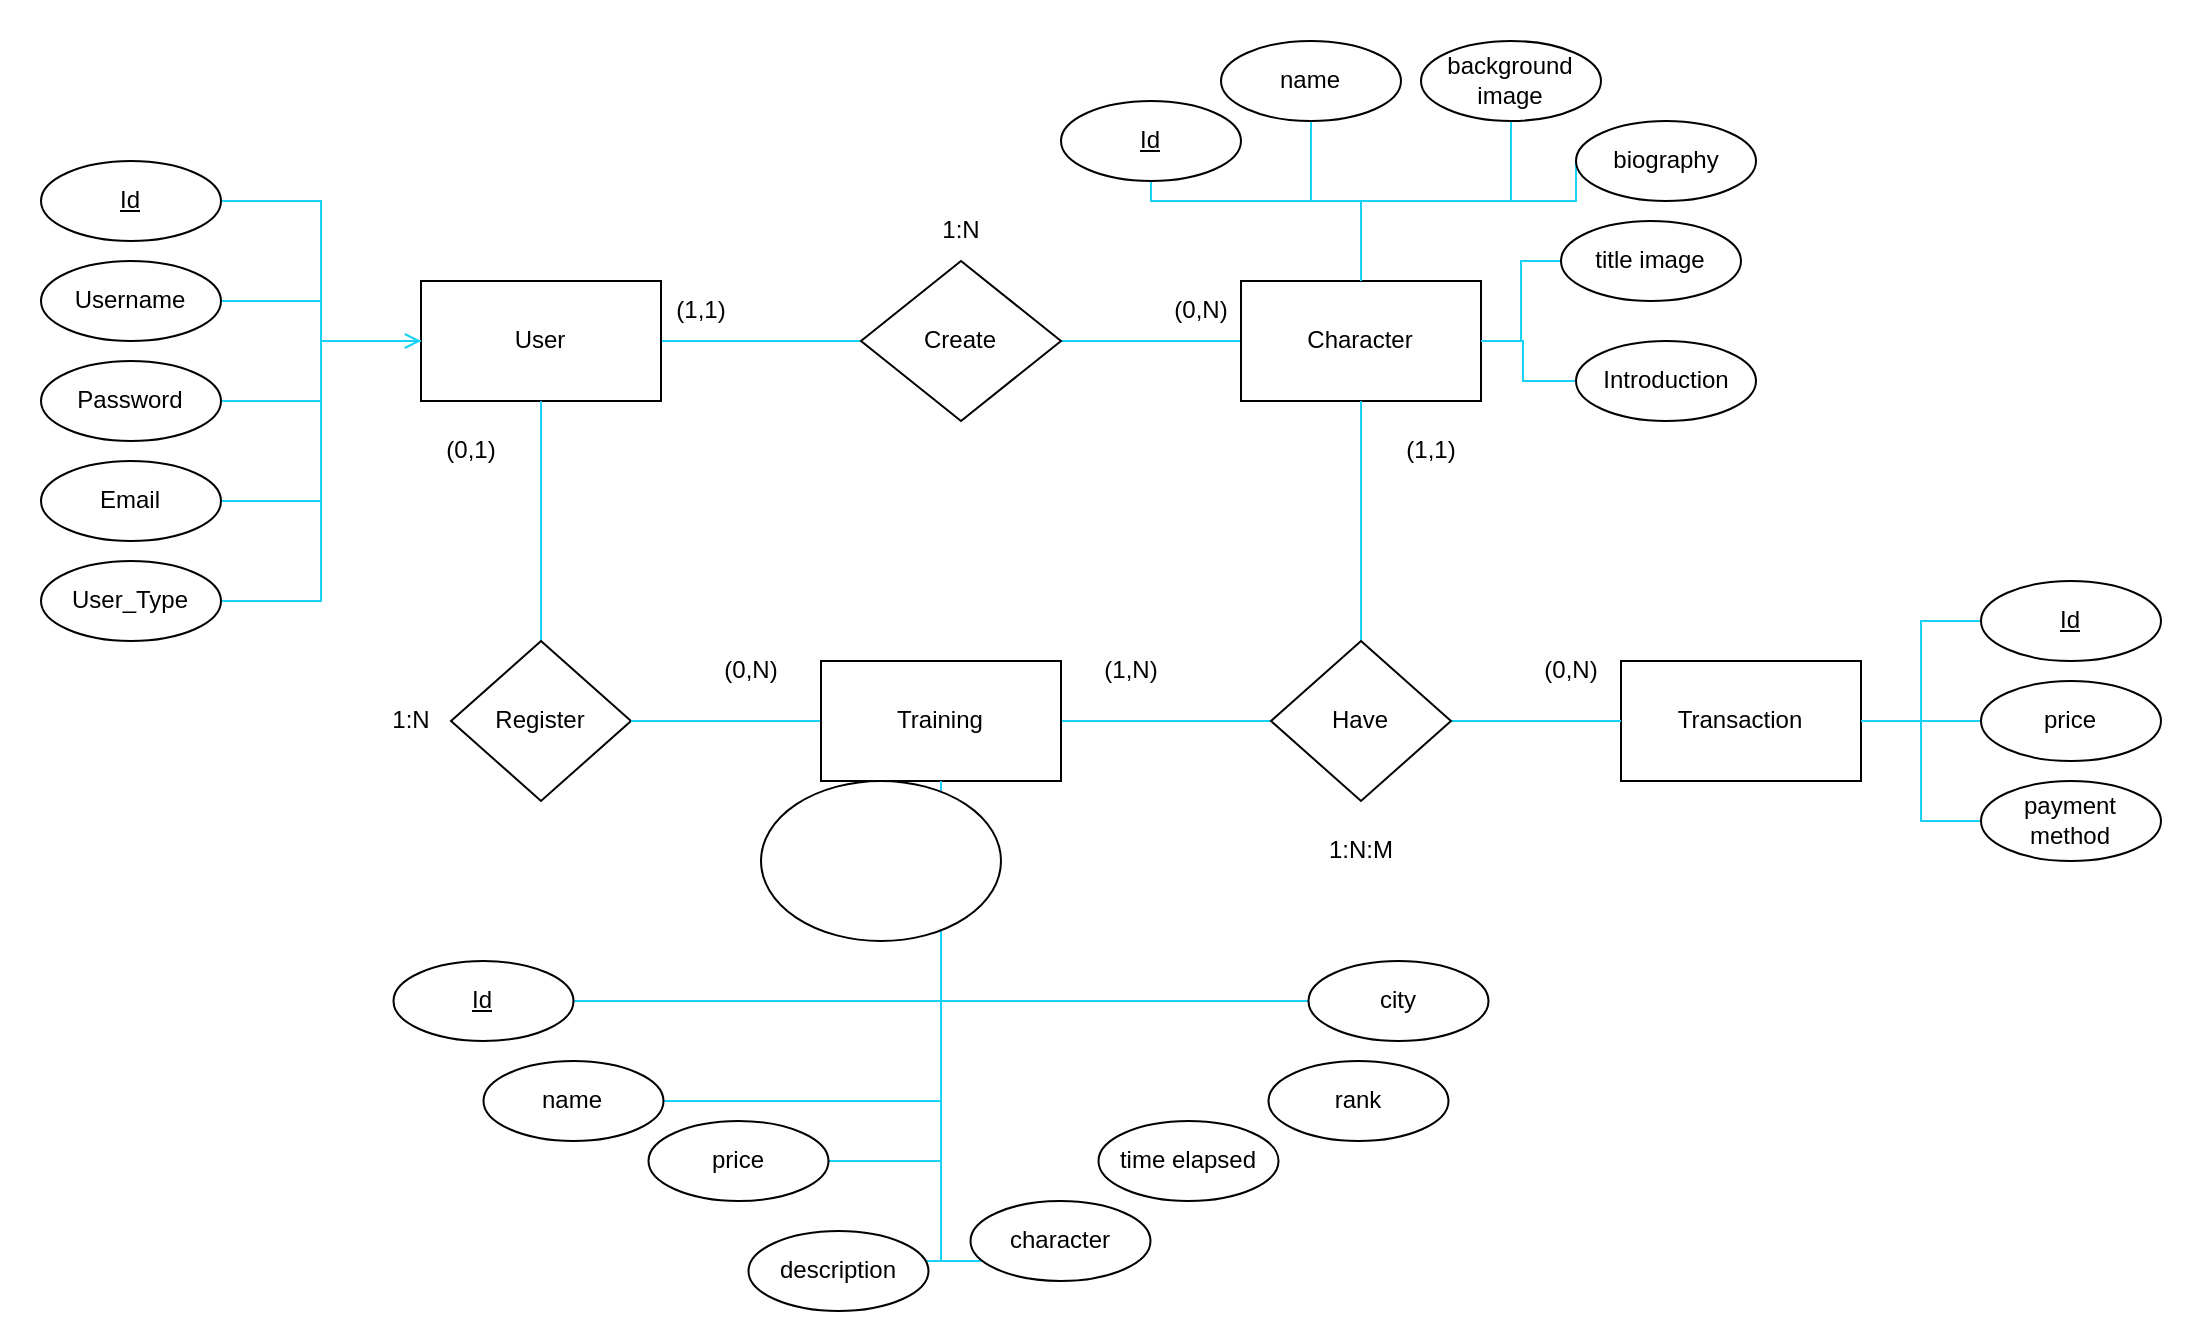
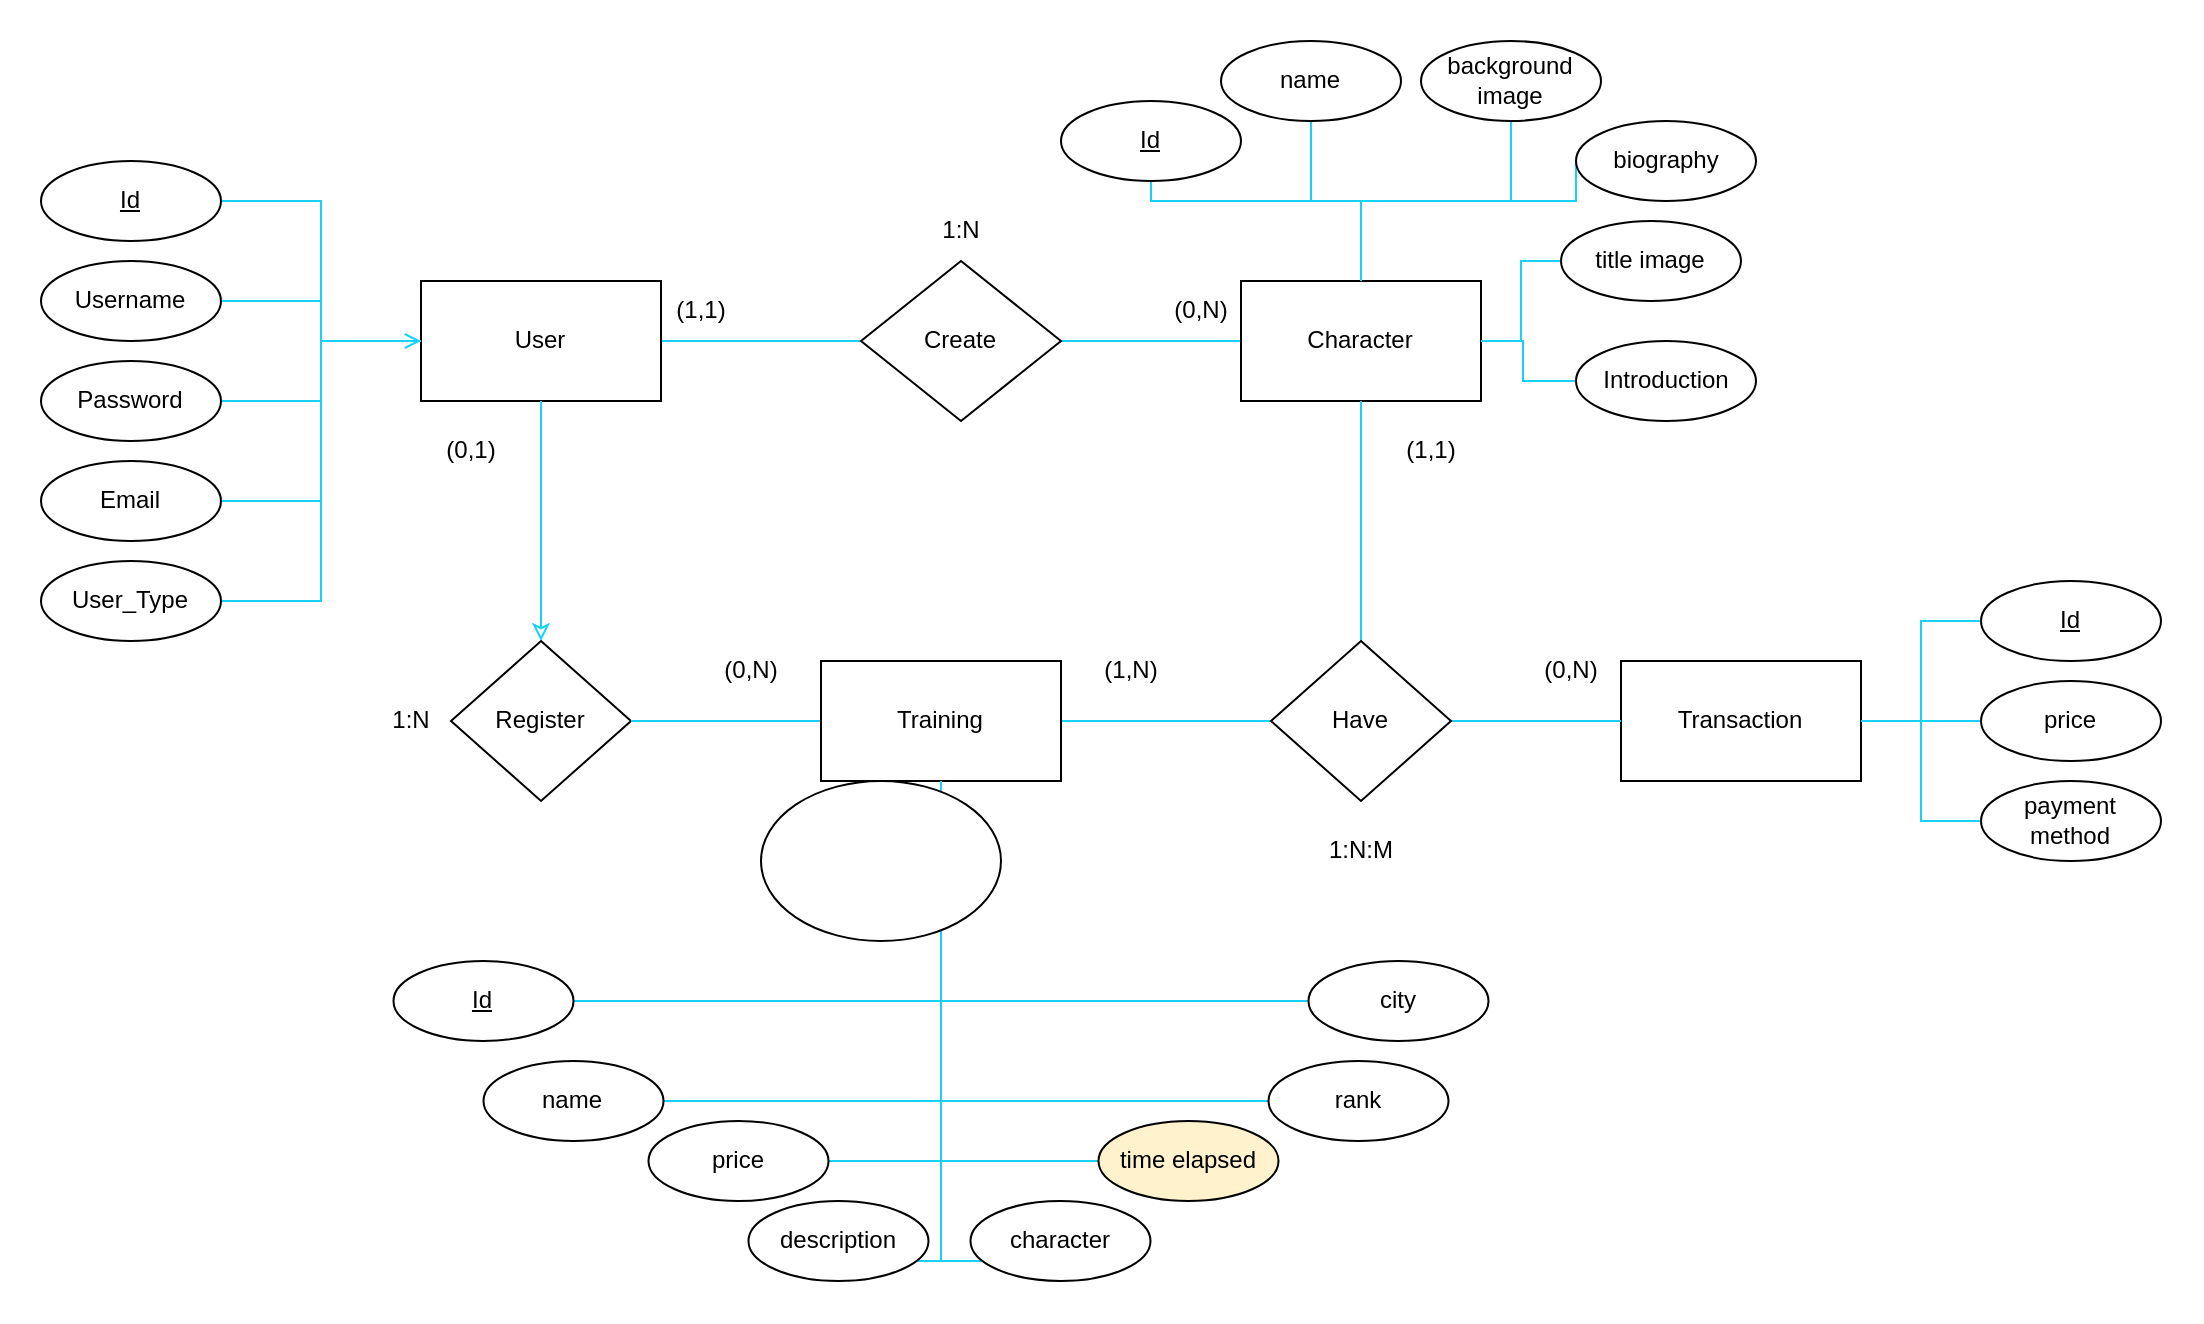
(541, 631) -> (541, 626)
none -> (1106, 1101)
none -> (1021, 1161)
(1189, 1161) -> (1189, 1161)
(839, 1271) -> (839, 1241)
